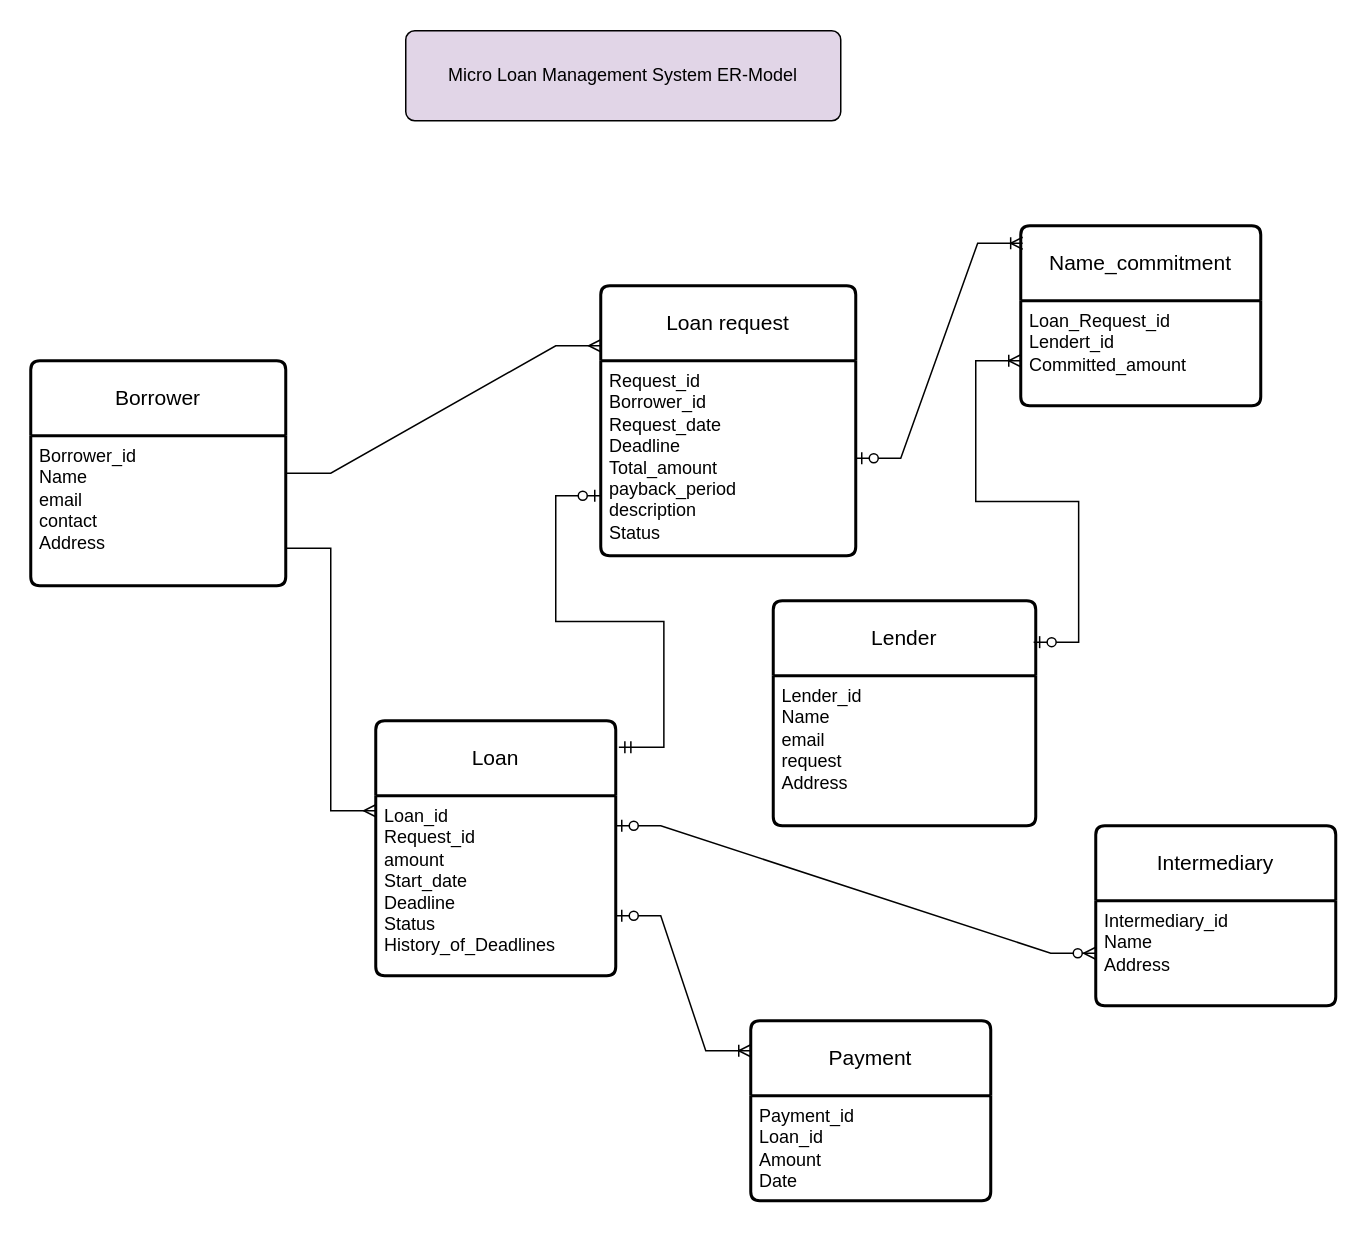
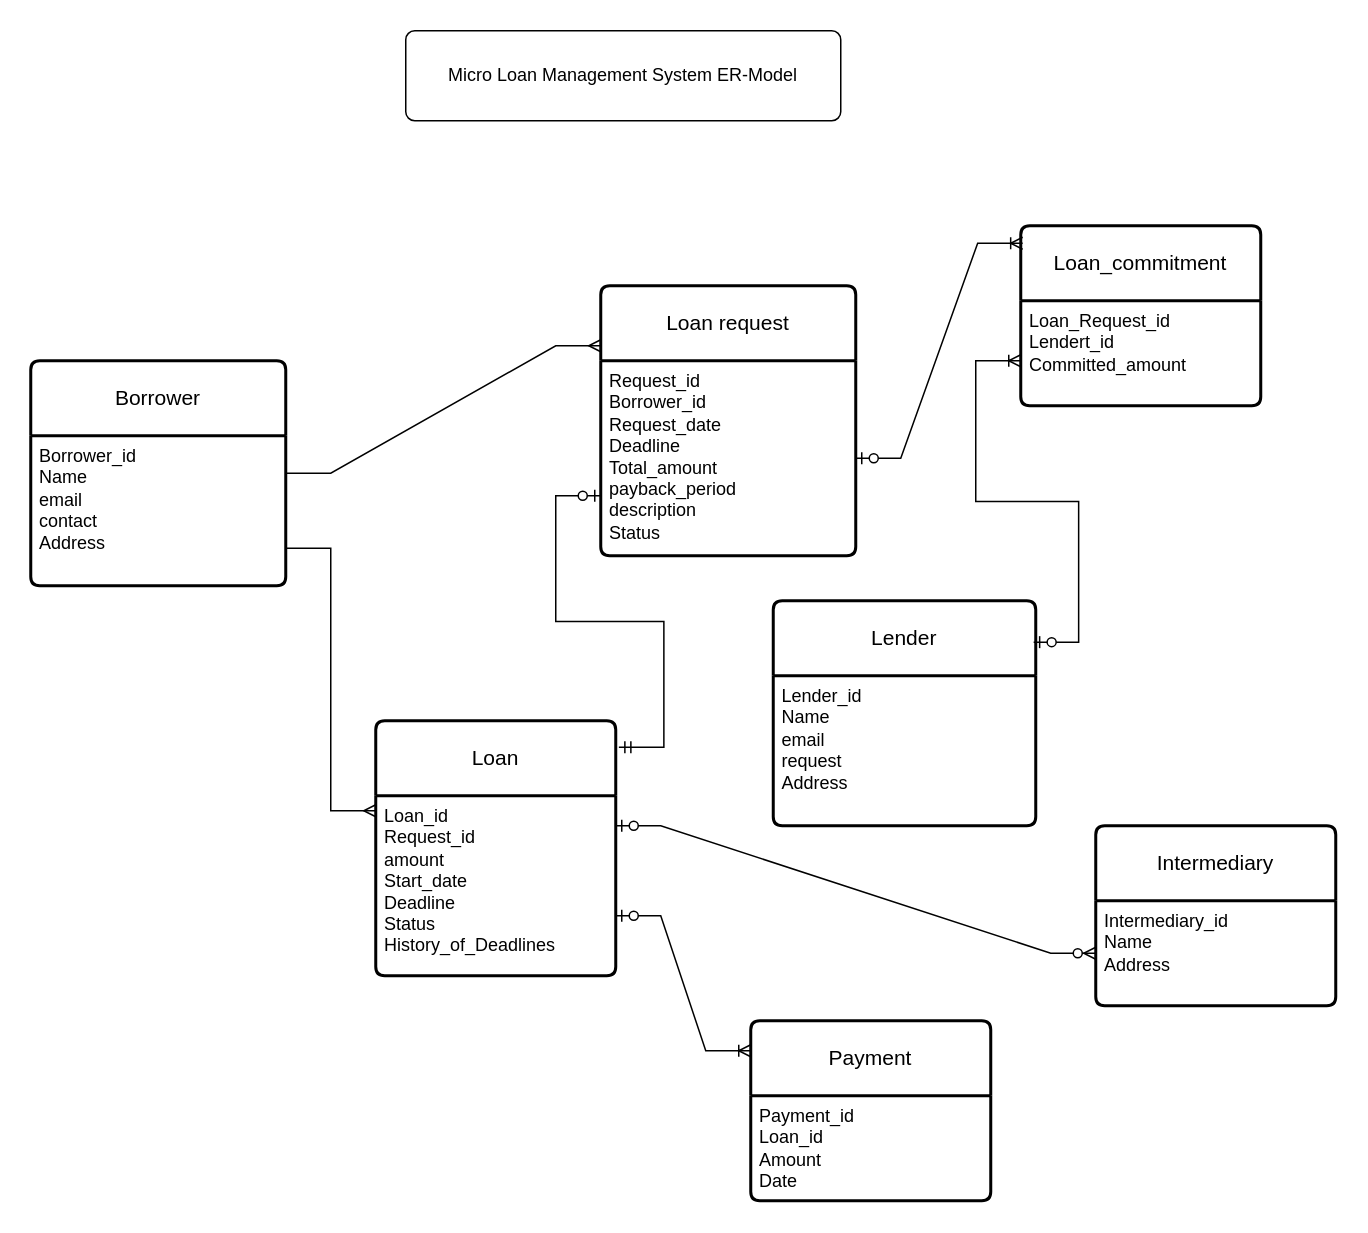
(623, 76) -> (623, 76)
(1141, 263) -> (1141, 263)
